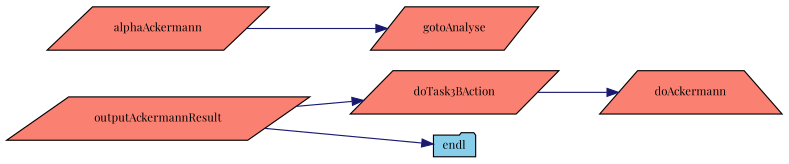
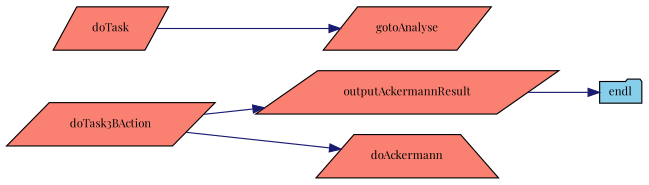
(158, 29) -> (111, 29)
(324, 104) -> (228, 112)
